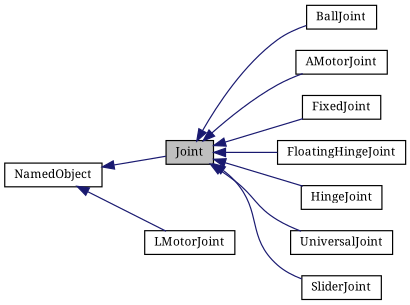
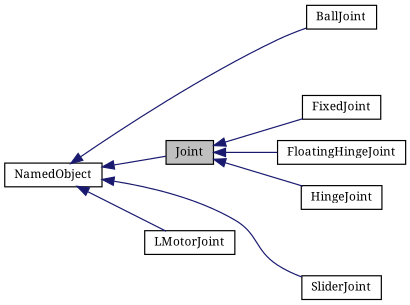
(342, 62) -> none
(246, 69) -> (190, 87)
(256, 230) -> (218, 211)
(342, 243) -> none
